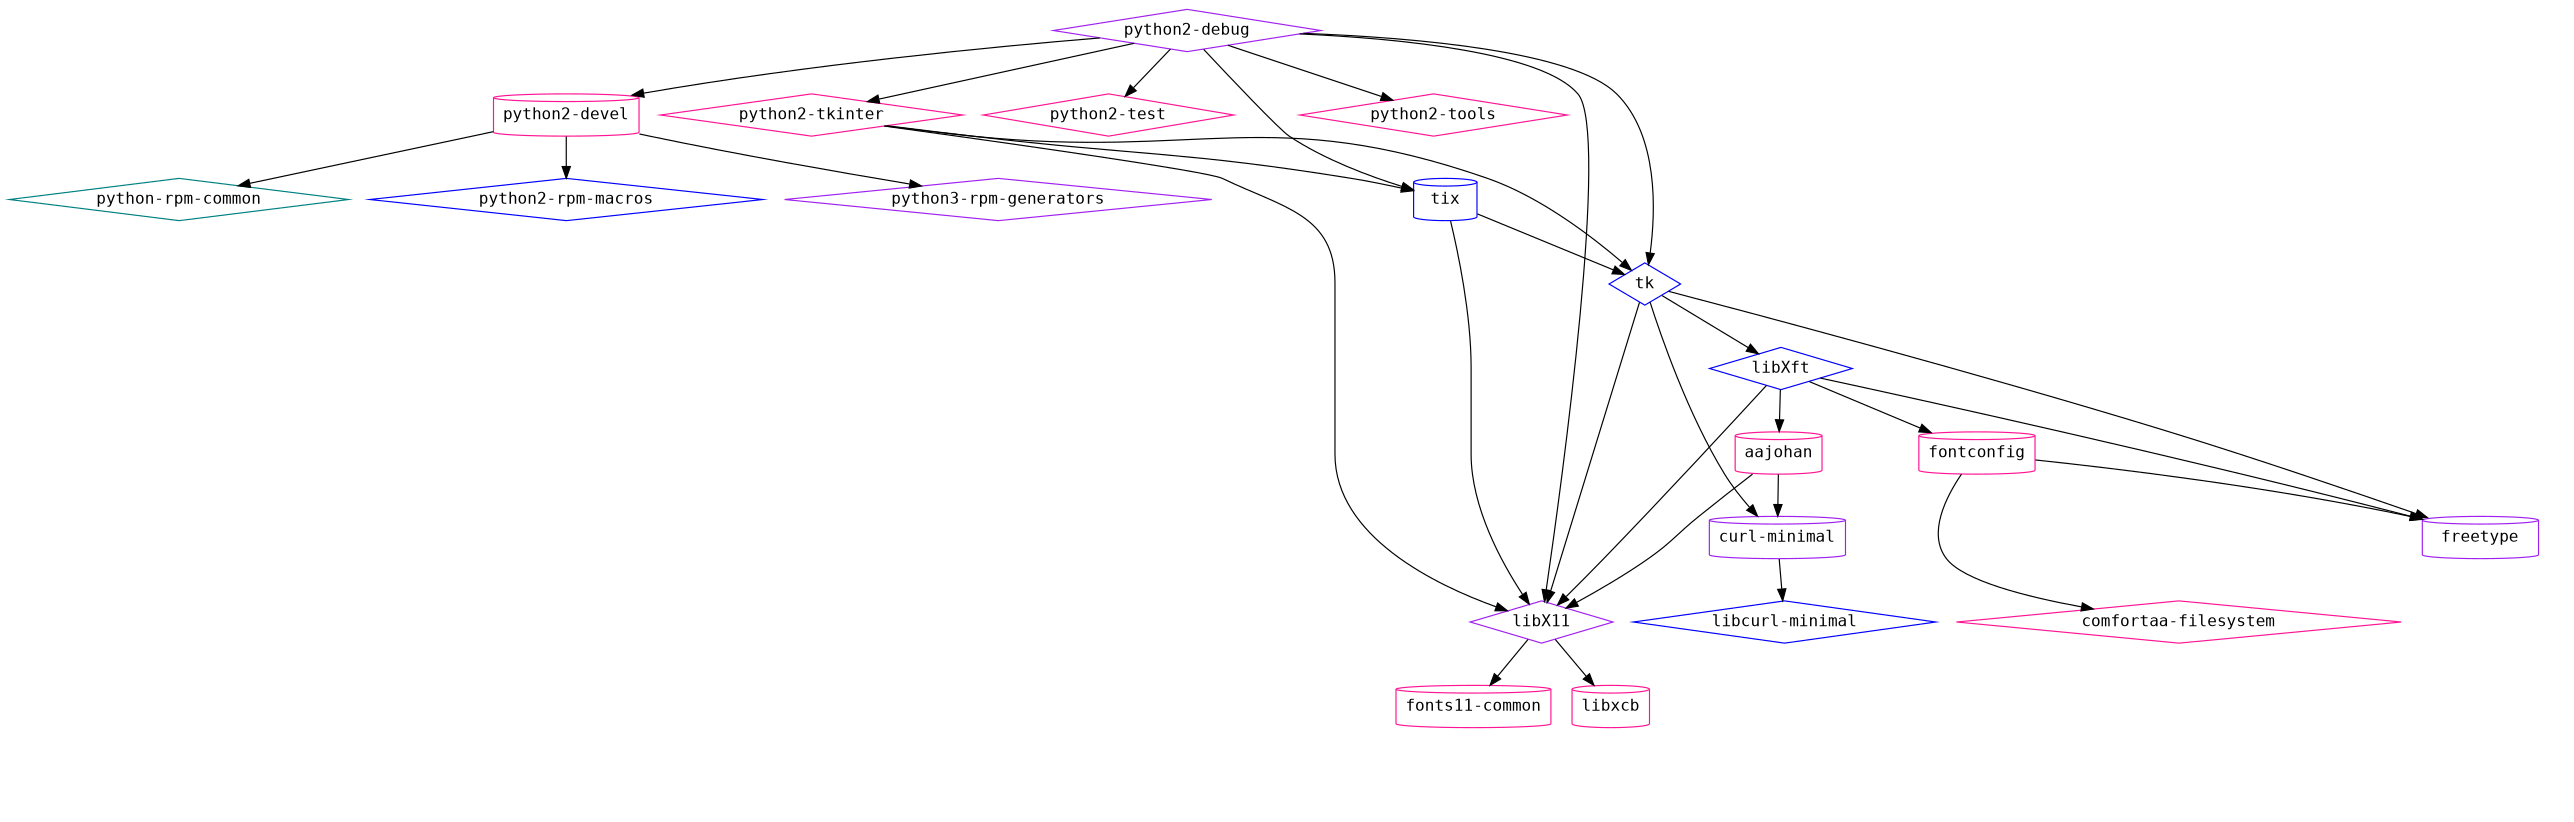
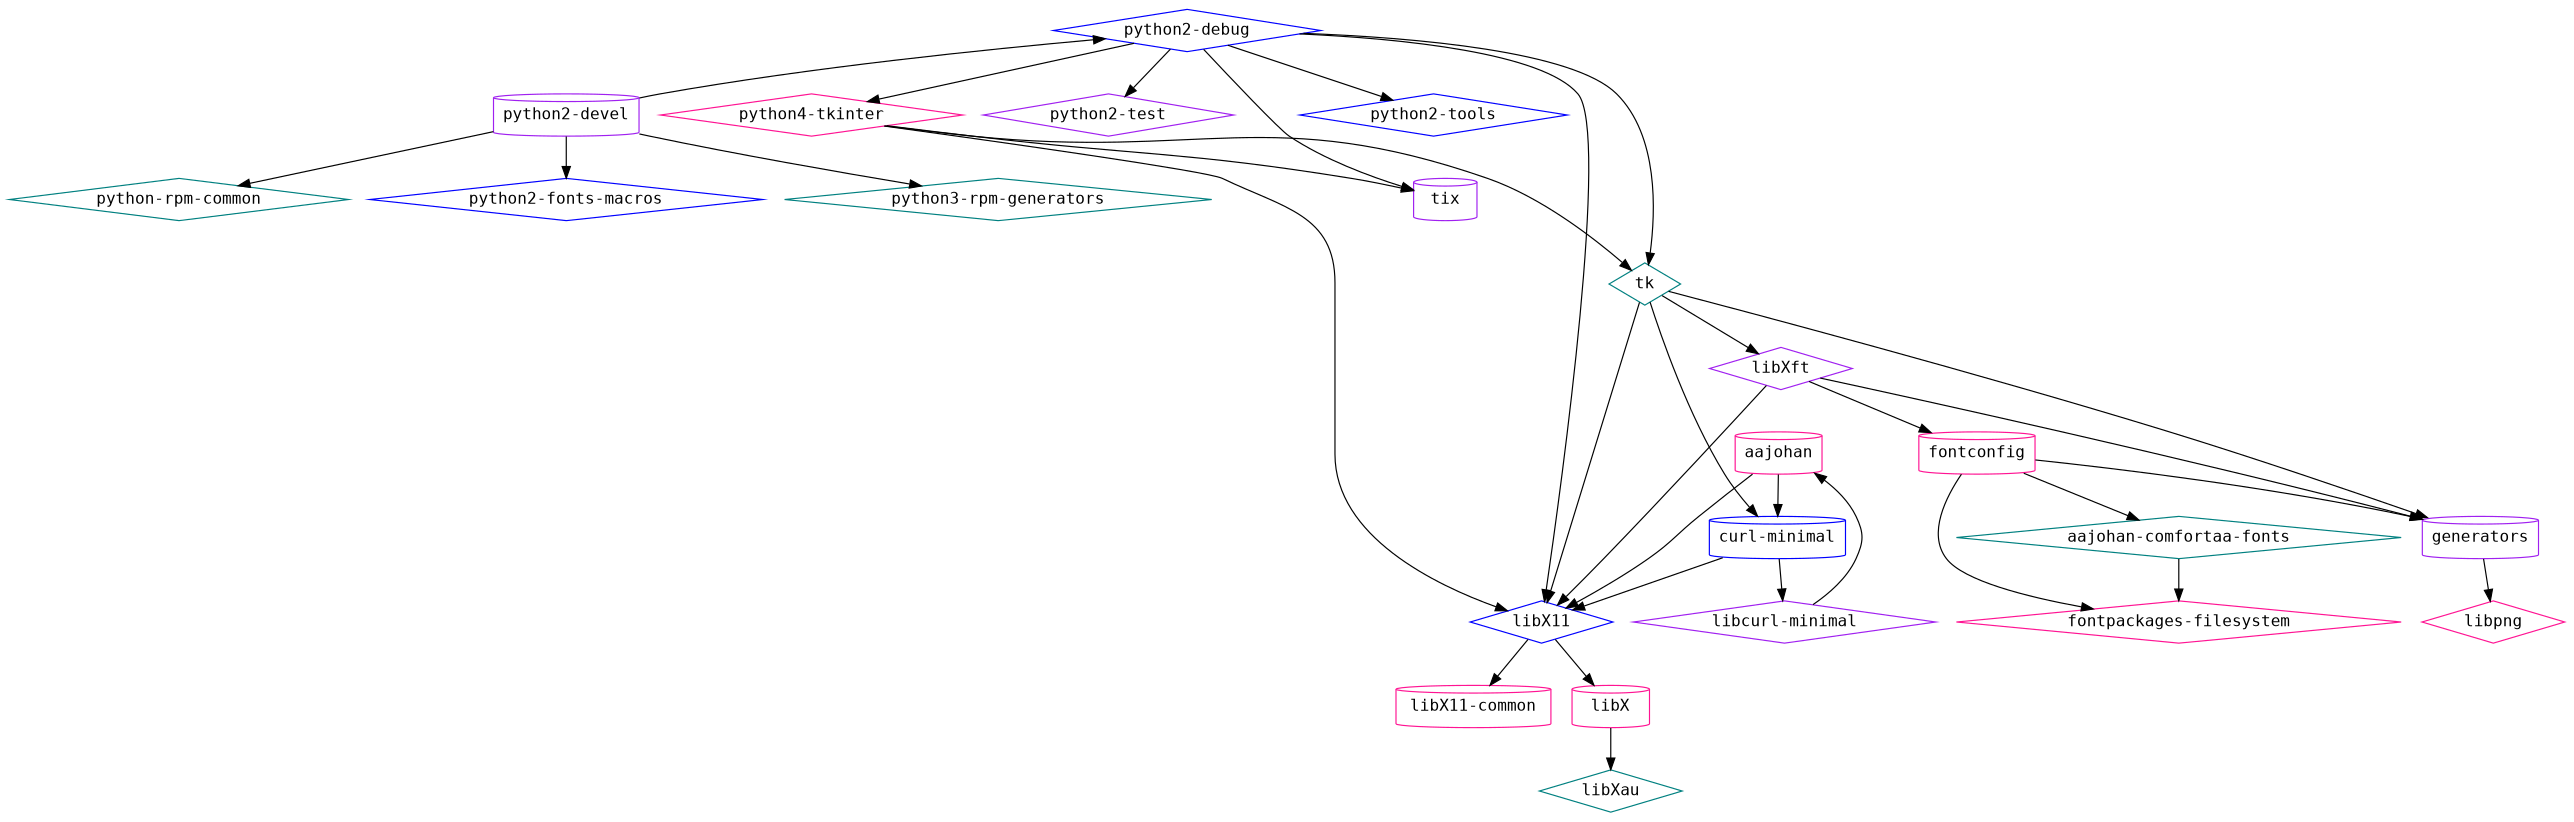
(1187, 31) -> (1187, 31)
(871, 61) -> (866, 64)
(566, 115) -> (566, 115)
(812, 115) -> (812, 115)
(1108, 115) -> (1108, 115)
(1434, 115) -> (1434, 115)
(566, 200) -> (566, 200)
(998, 200) -> (998, 200)
(1445, 200) -> (1445, 200)
(1545, 242) -> none
(1645, 284) -> (1645, 284)
(1781, 369) -> (1781, 369)
(1780, 405) -> (1861, 545)
(1471, 412) -> (1653, 582)
(1777, 538) -> (1777, 538)
none -> (2179, 538)
(2480, 538) -> (2480, 538)
(1542, 622) -> (1542, 622)
(1784, 622) -> (1784, 622)
(2179, 622) -> (2179, 622)
none -> (2493, 622)
(1473, 707) -> (1473, 707)
(1611, 707) -> (1611, 707)
none -> (1611, 791)
